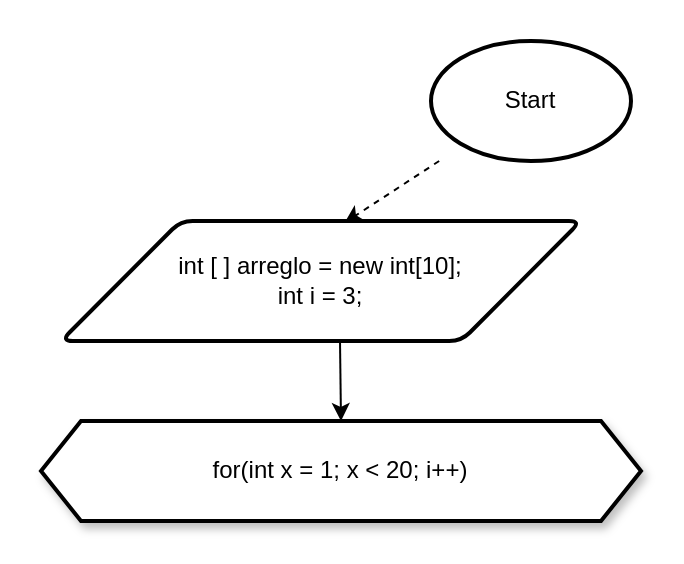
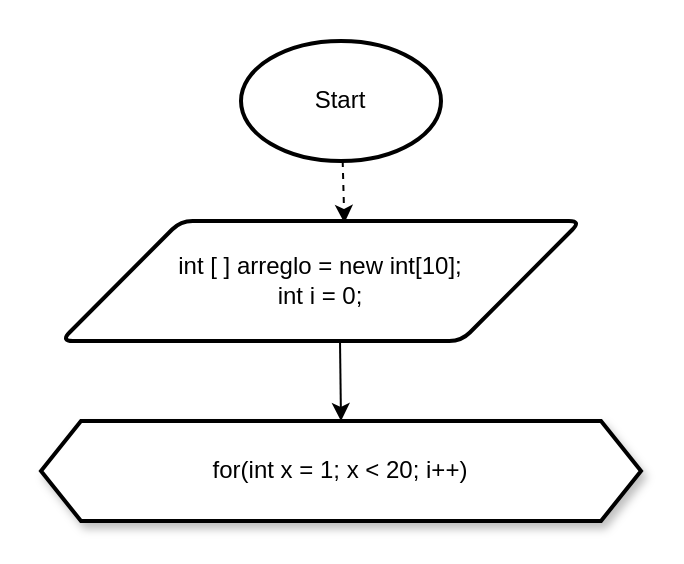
(531, 101) -> (341, 101)
(321, 281) -> (321, 281)
